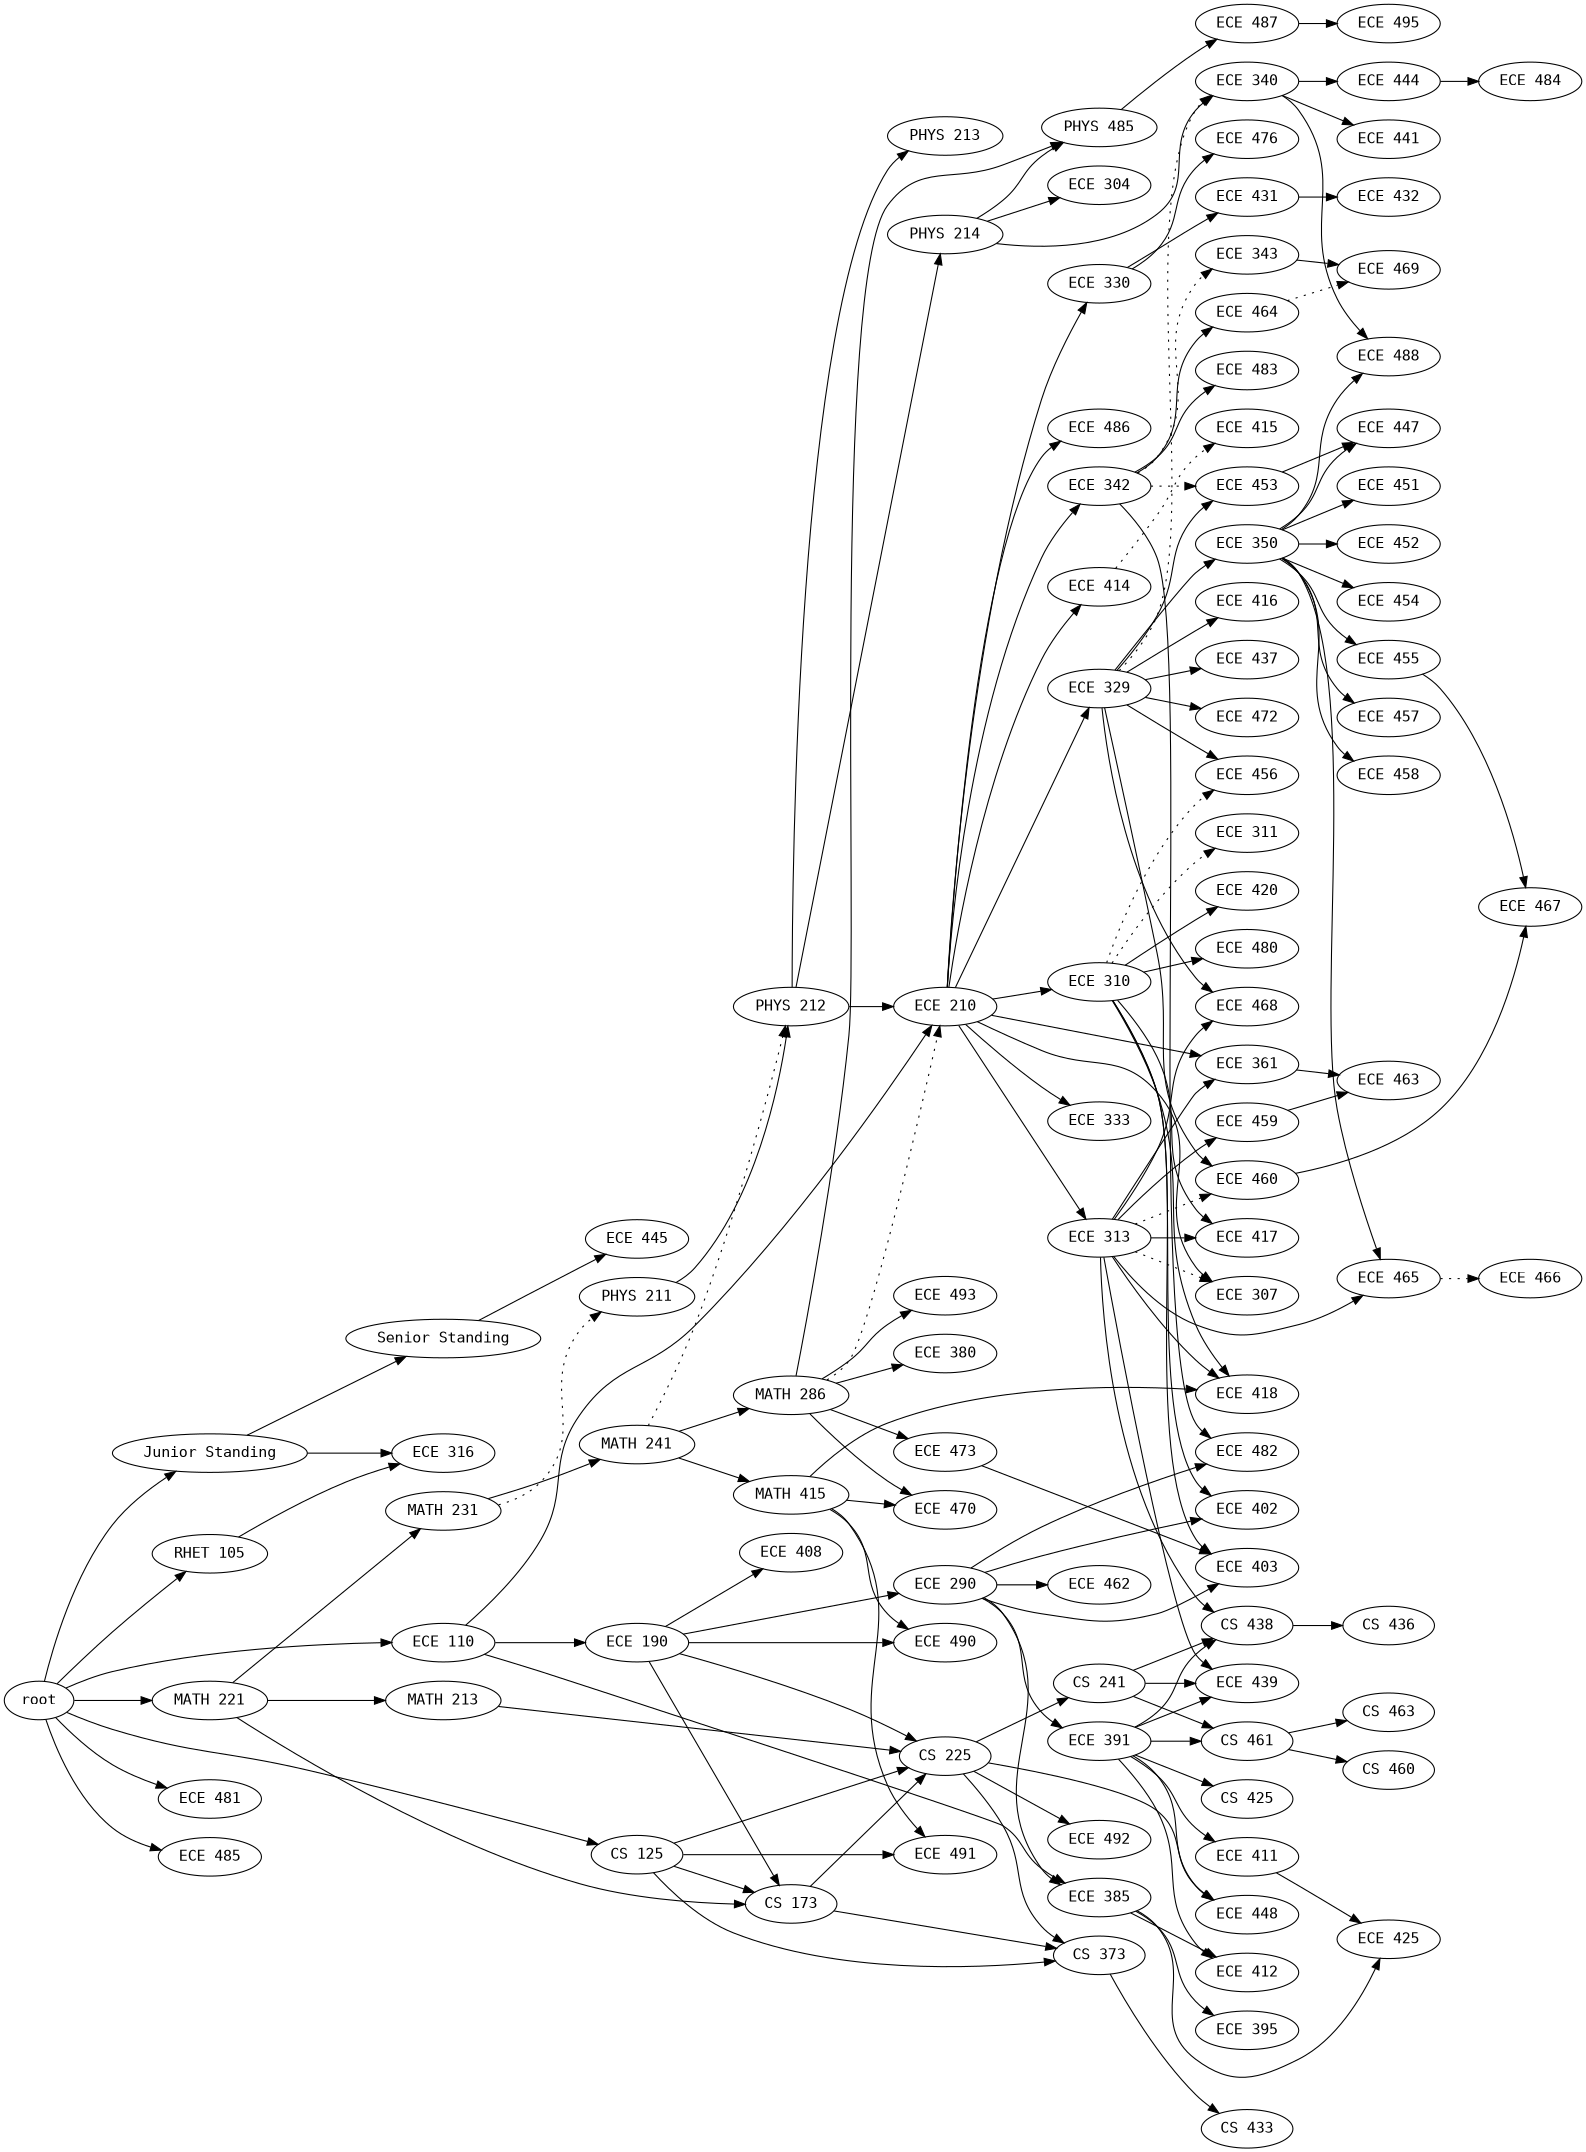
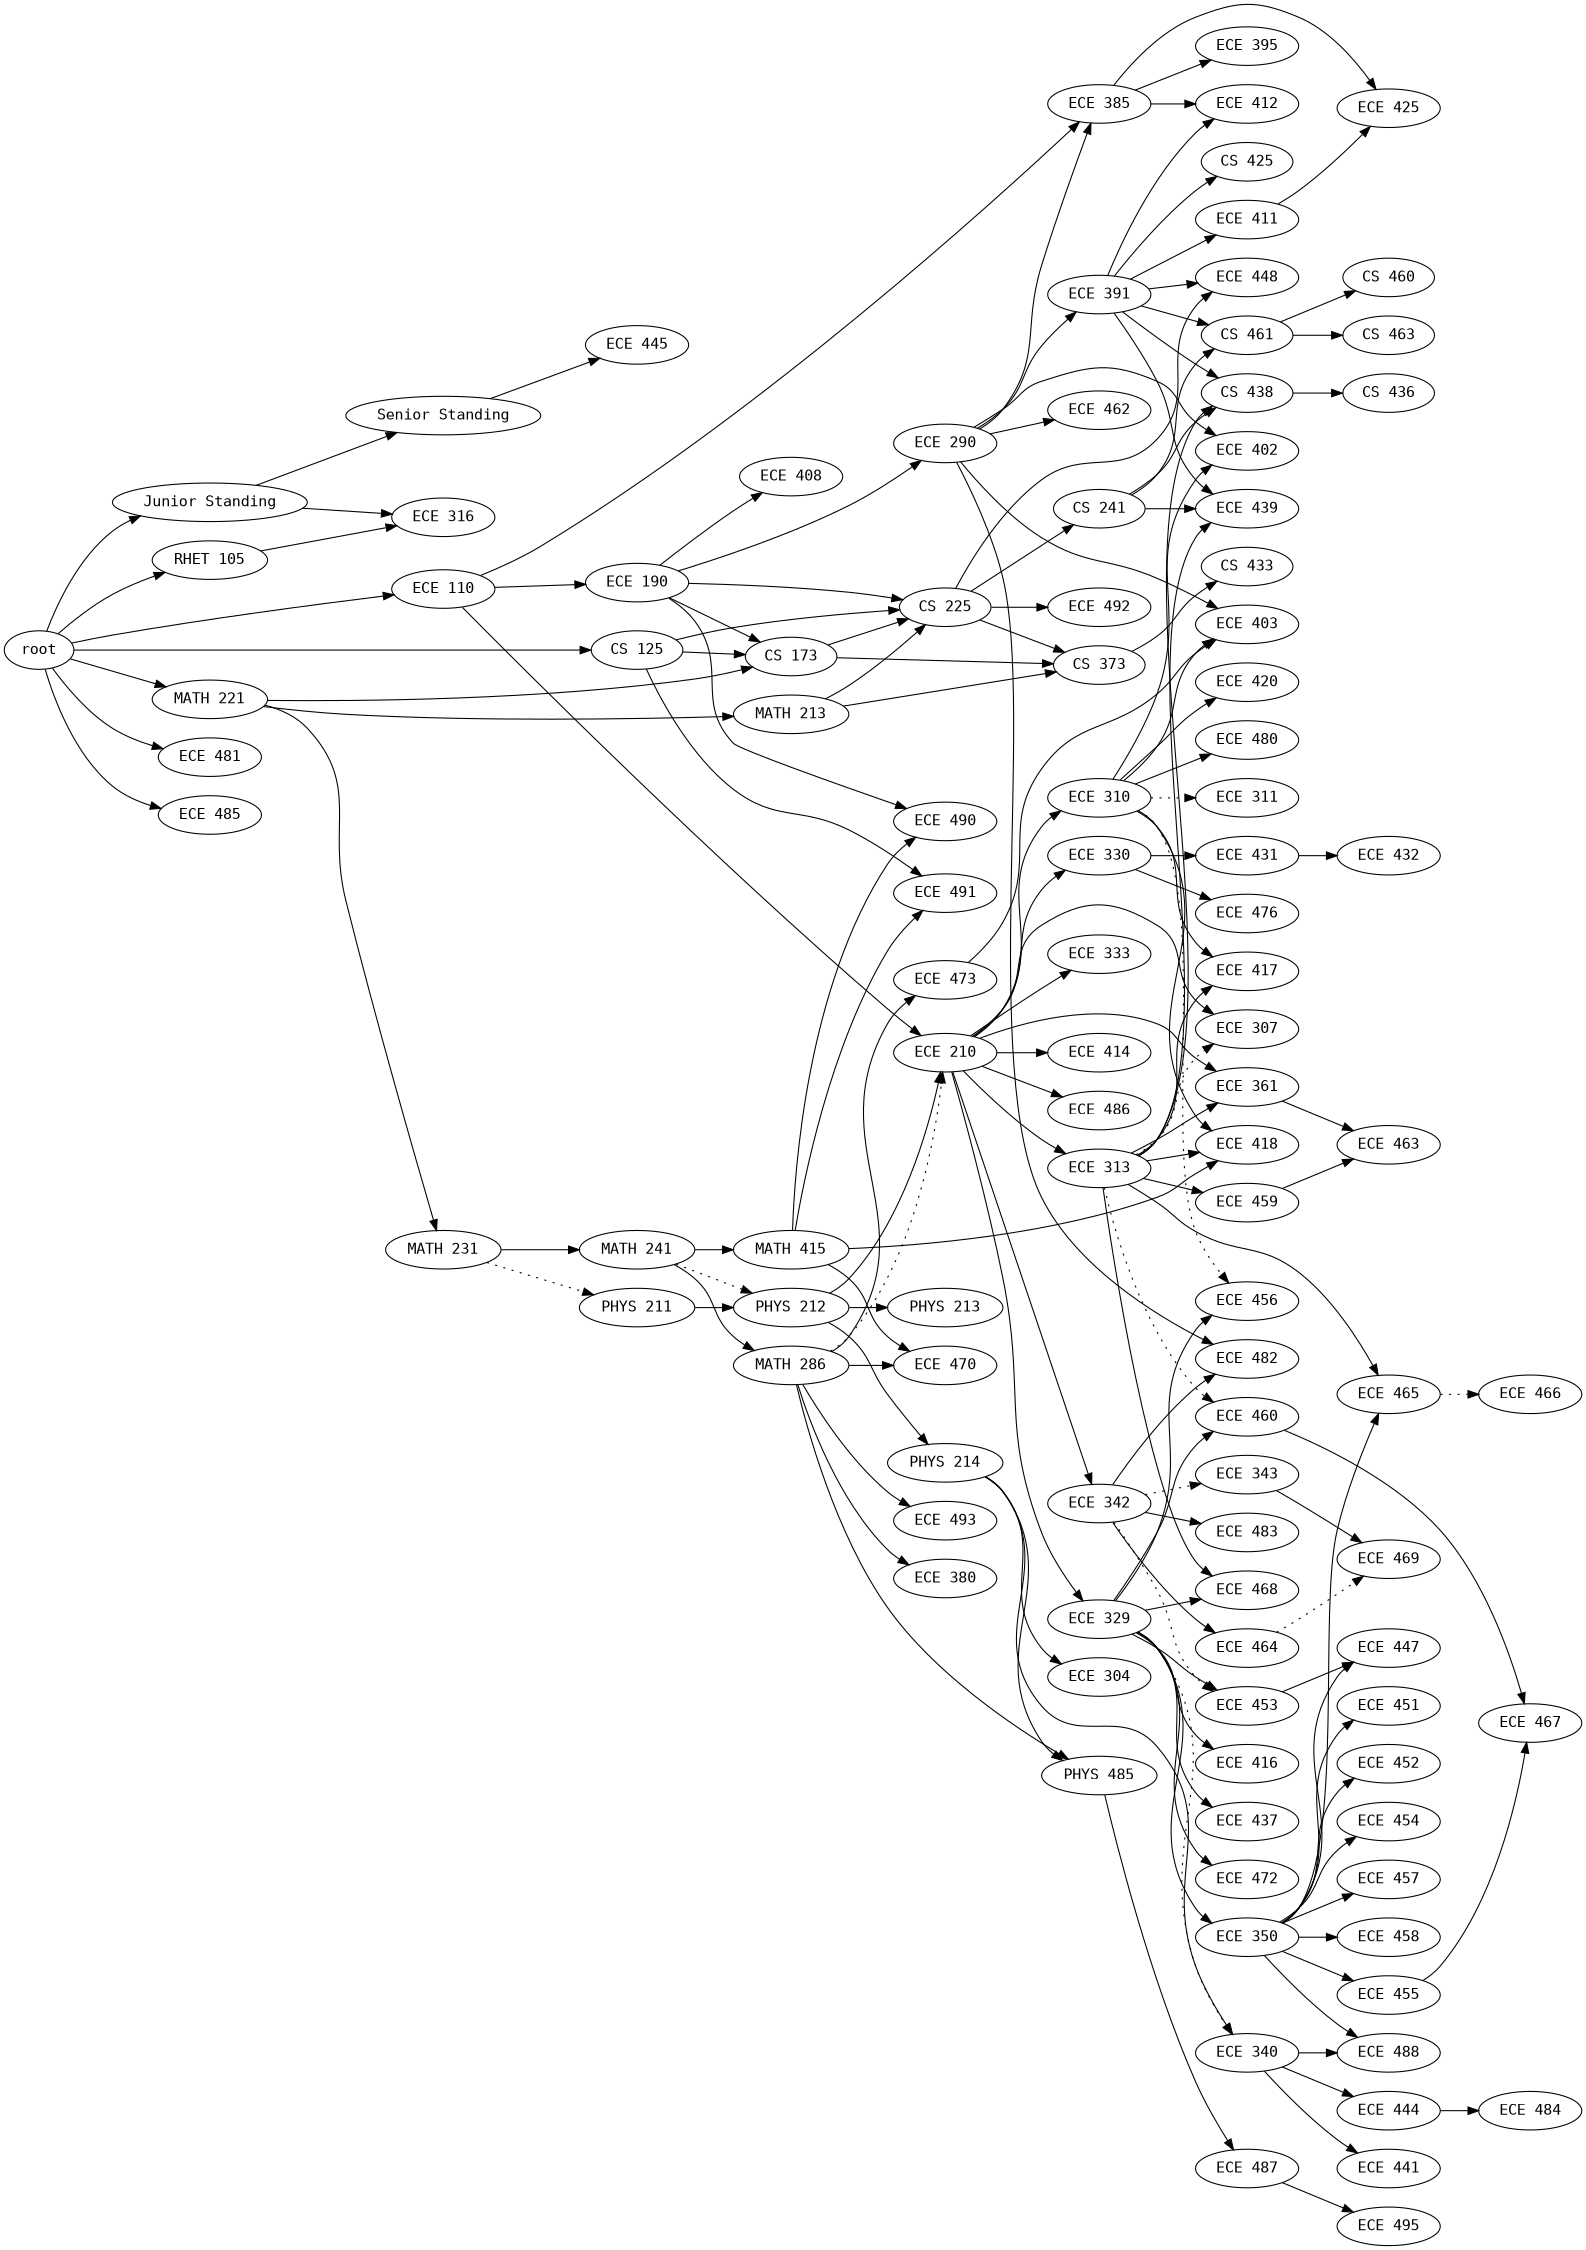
(1247, 428) -> none
(837, 1959) -> (944, 690)
